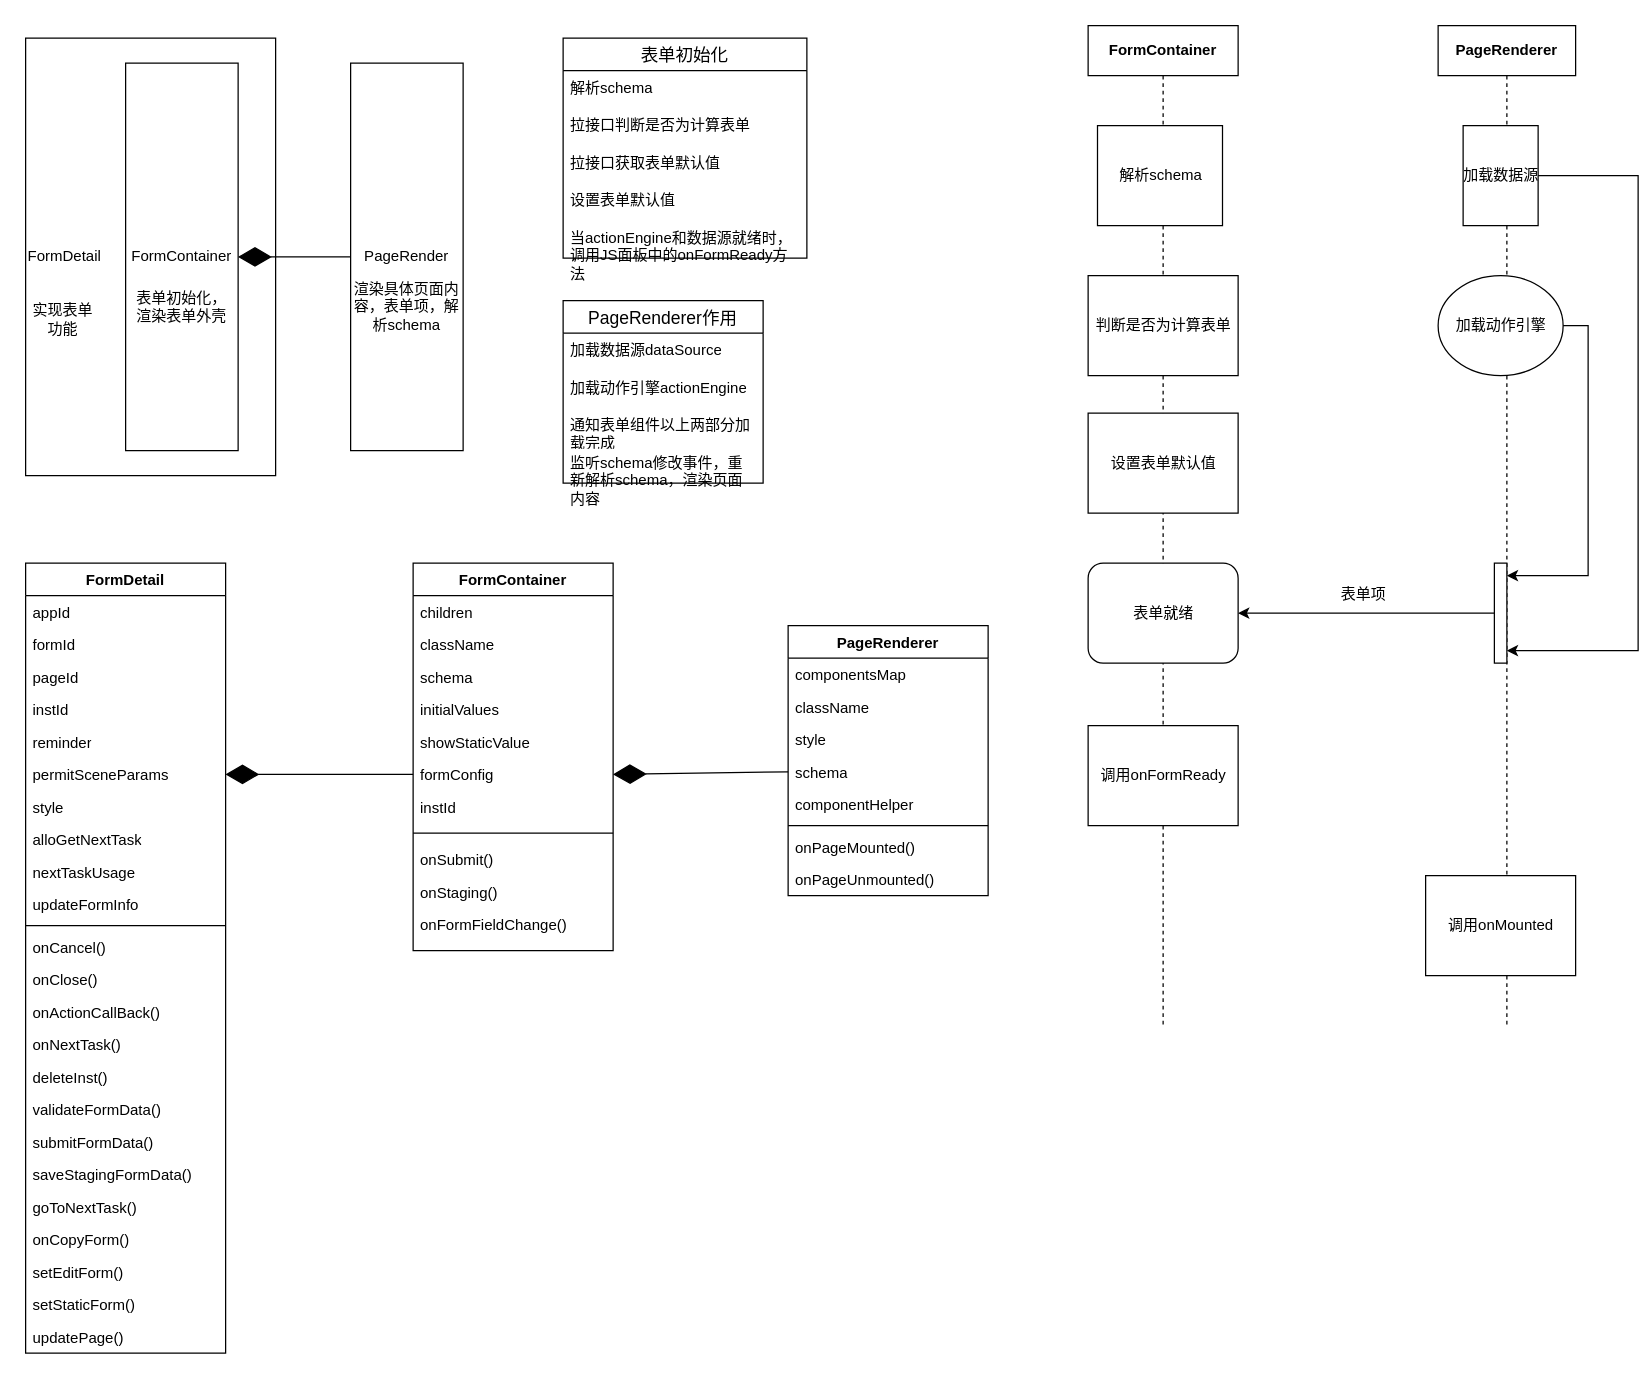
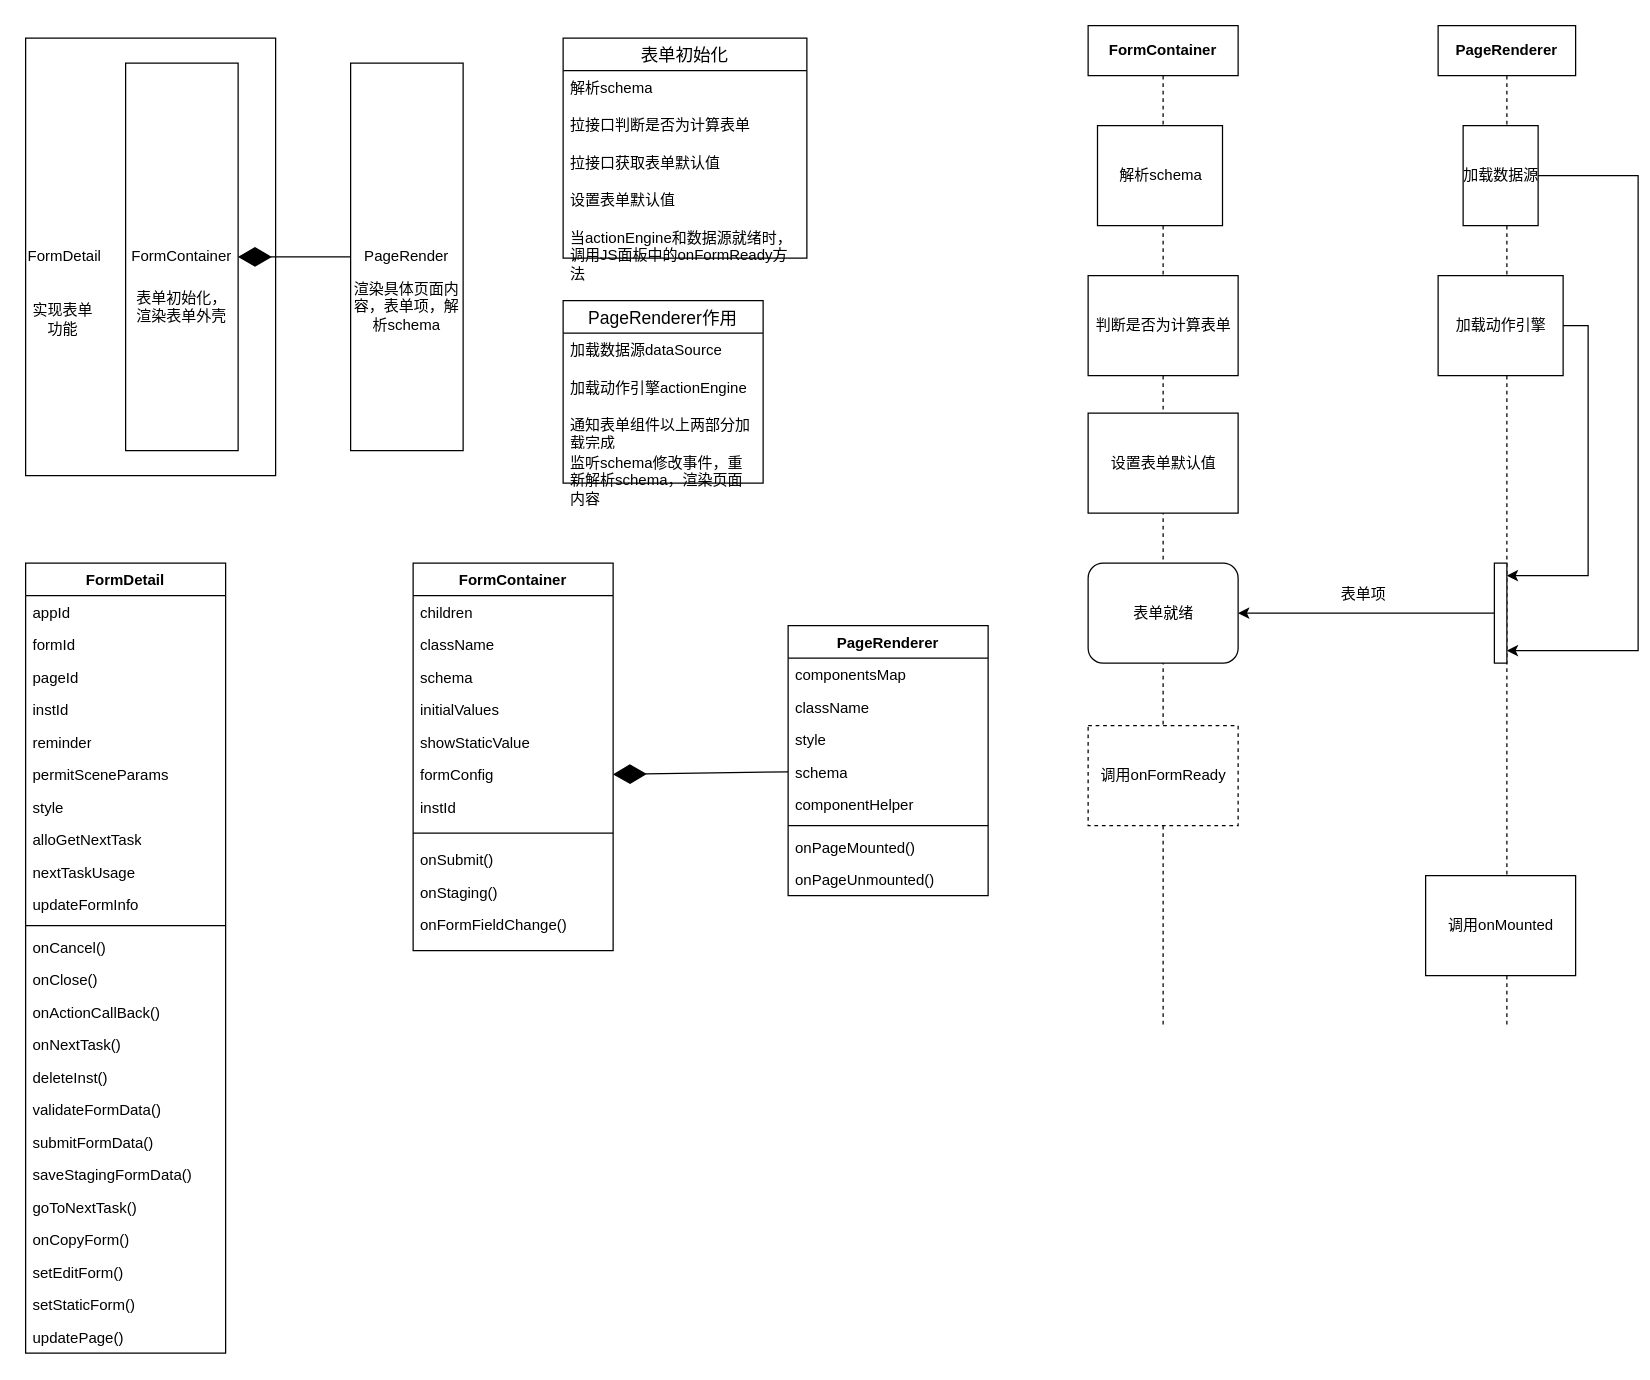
(1501, 326) -> (1501, 326)
(335, 774) -> none
(1163, 776) -> (1163, 776)
